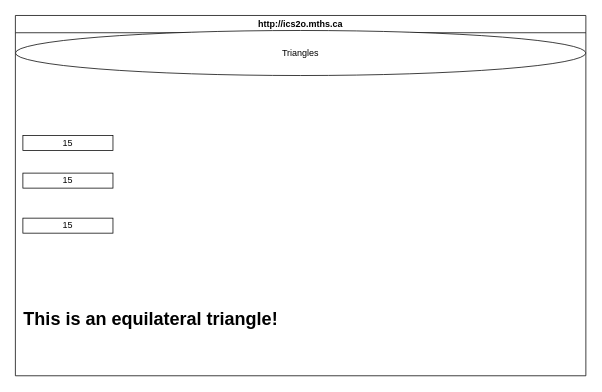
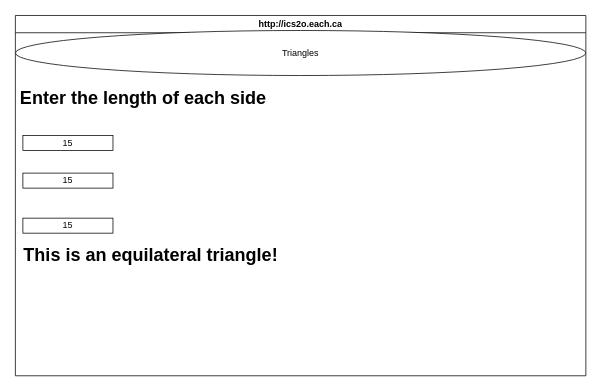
(300, 24) -> (300, 24)
none -> (143, 98)
(150, 319) -> (150, 255)
